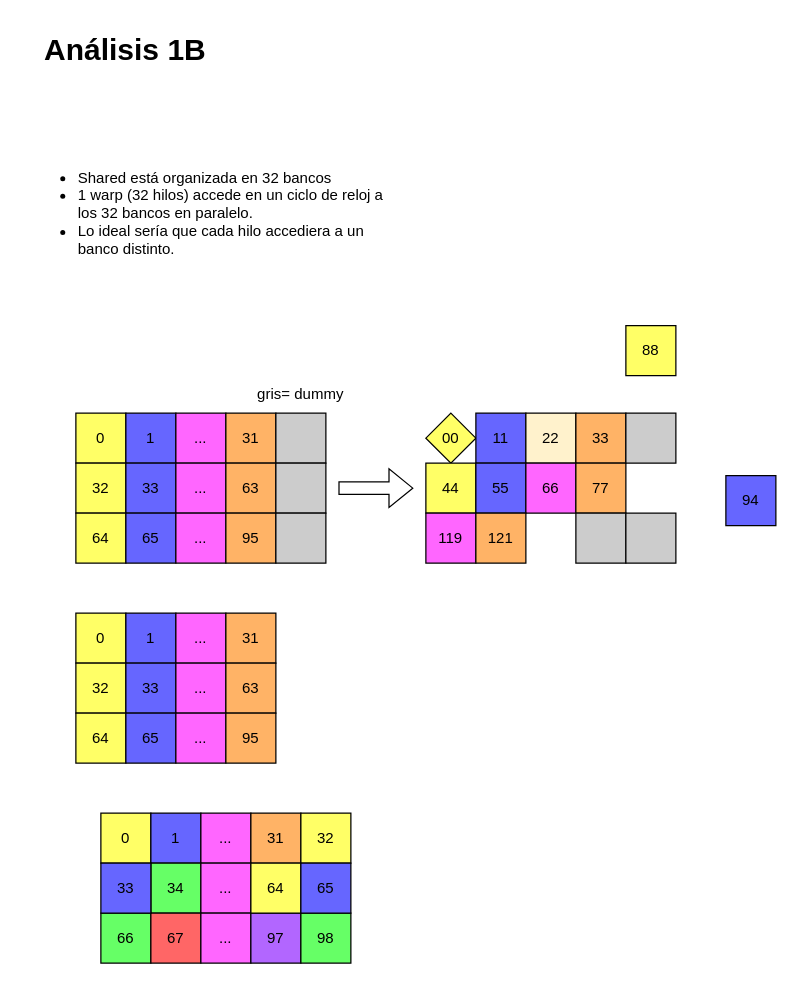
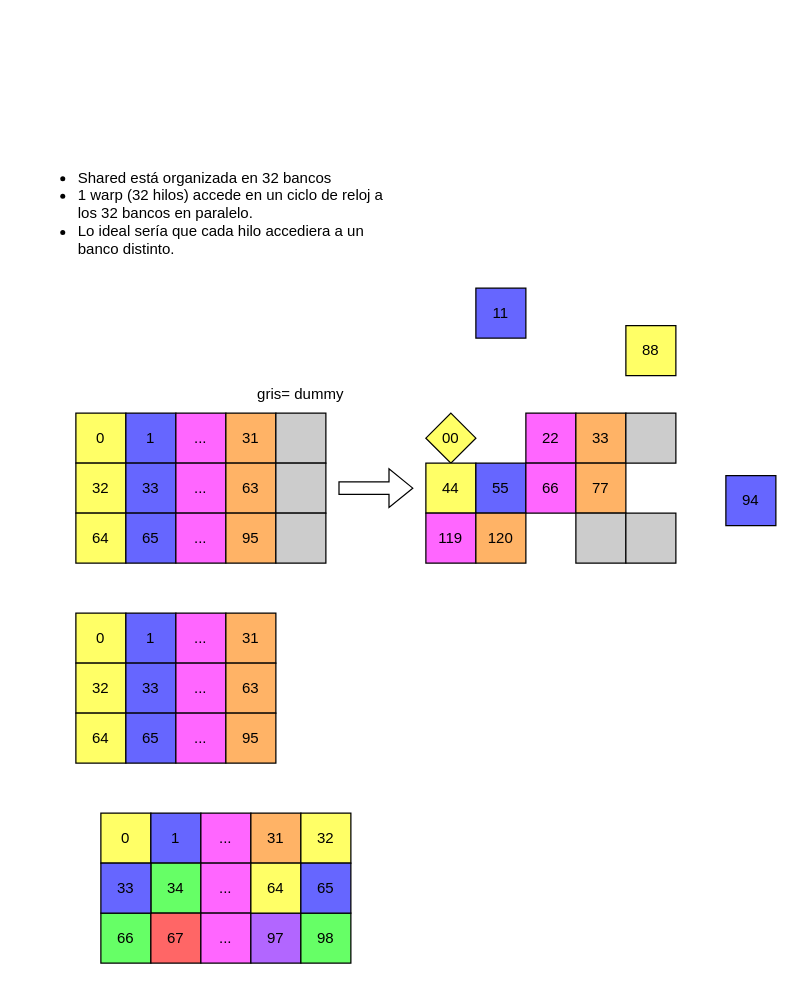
(126, 44) -> none
(501, 438) -> (501, 313)
(551, 438) -> (551, 438)
(501, 538) -> (501, 538)
